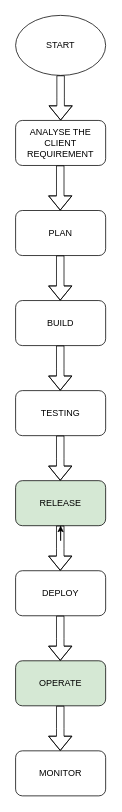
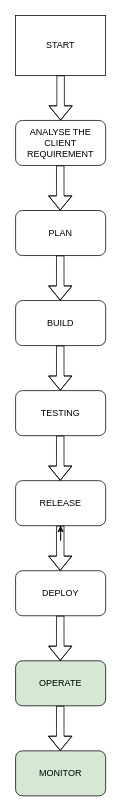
(60, 45) -> (60, 45)
(60, 503) -> (60, 503)
(60, 773) -> (60, 773)
